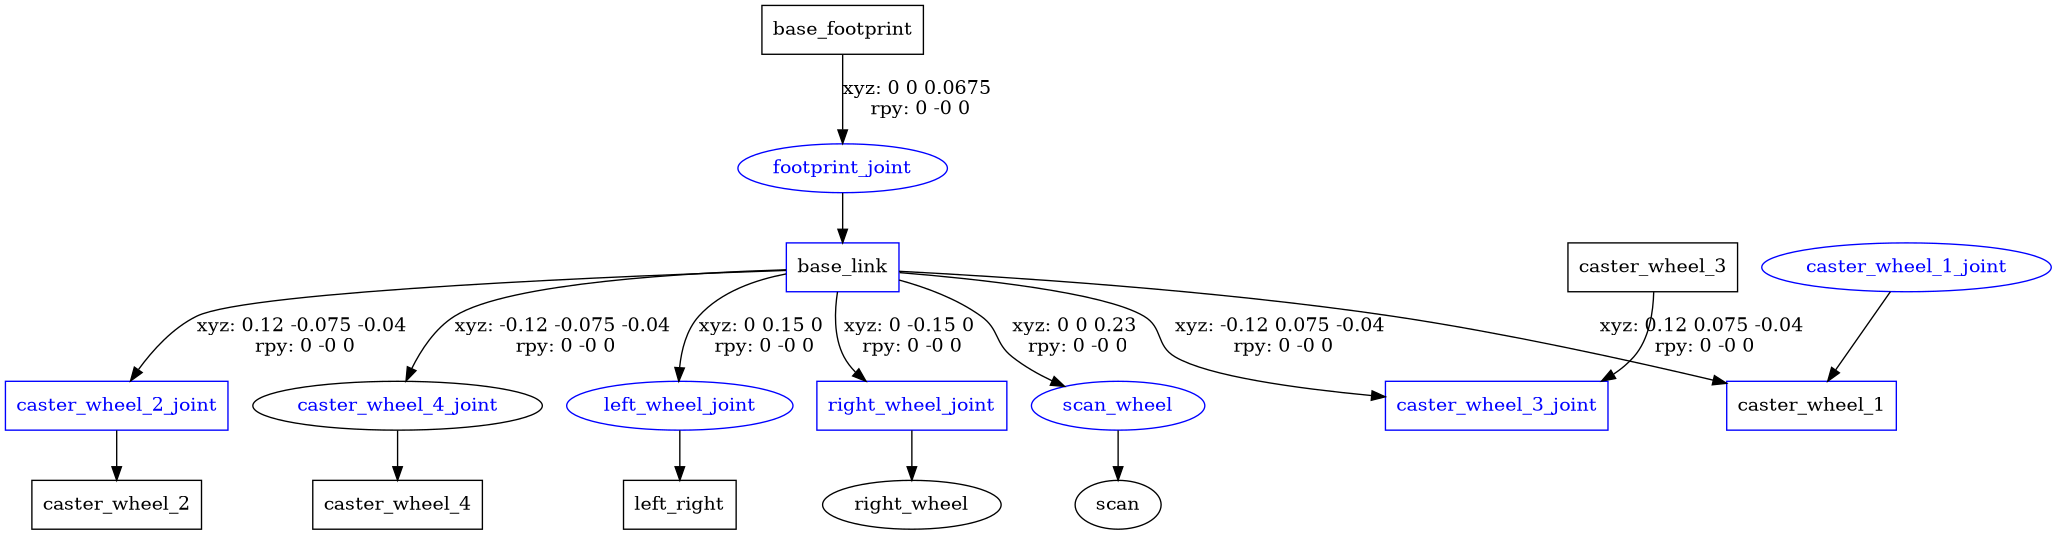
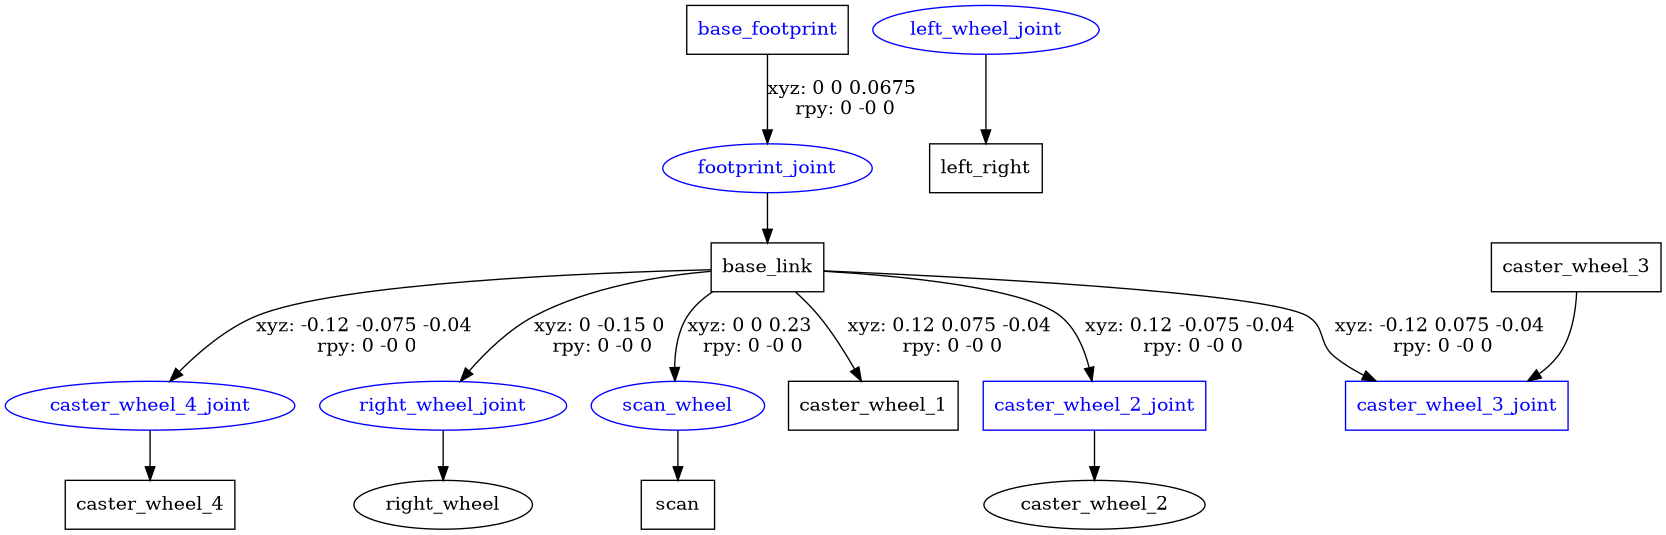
(843, 30) -> (767, 30)
(843, 267) -> (767, 267)
(1907, 267) -> none
(715, 302) -> none
(398, 406) -> (150, 406)
(912, 406) -> (443, 406)
(1812, 406) -> (873, 406)
(117, 505) -> (1094, 505)
(1118, 505) -> (678, 505)
